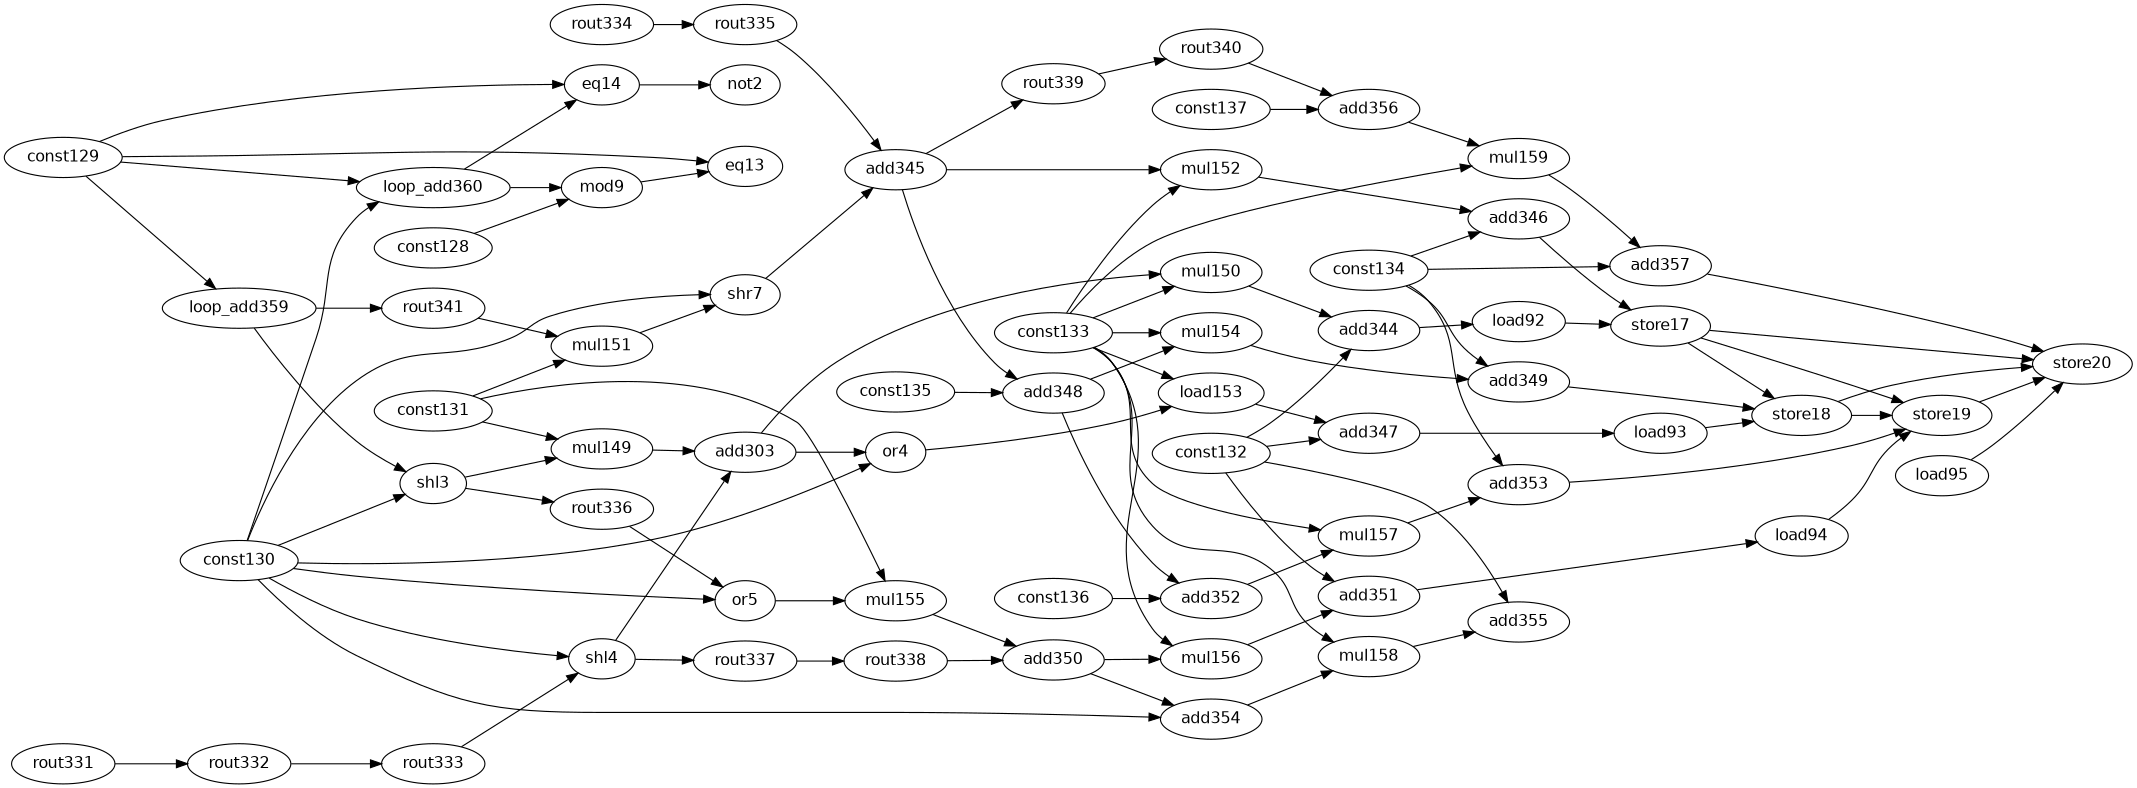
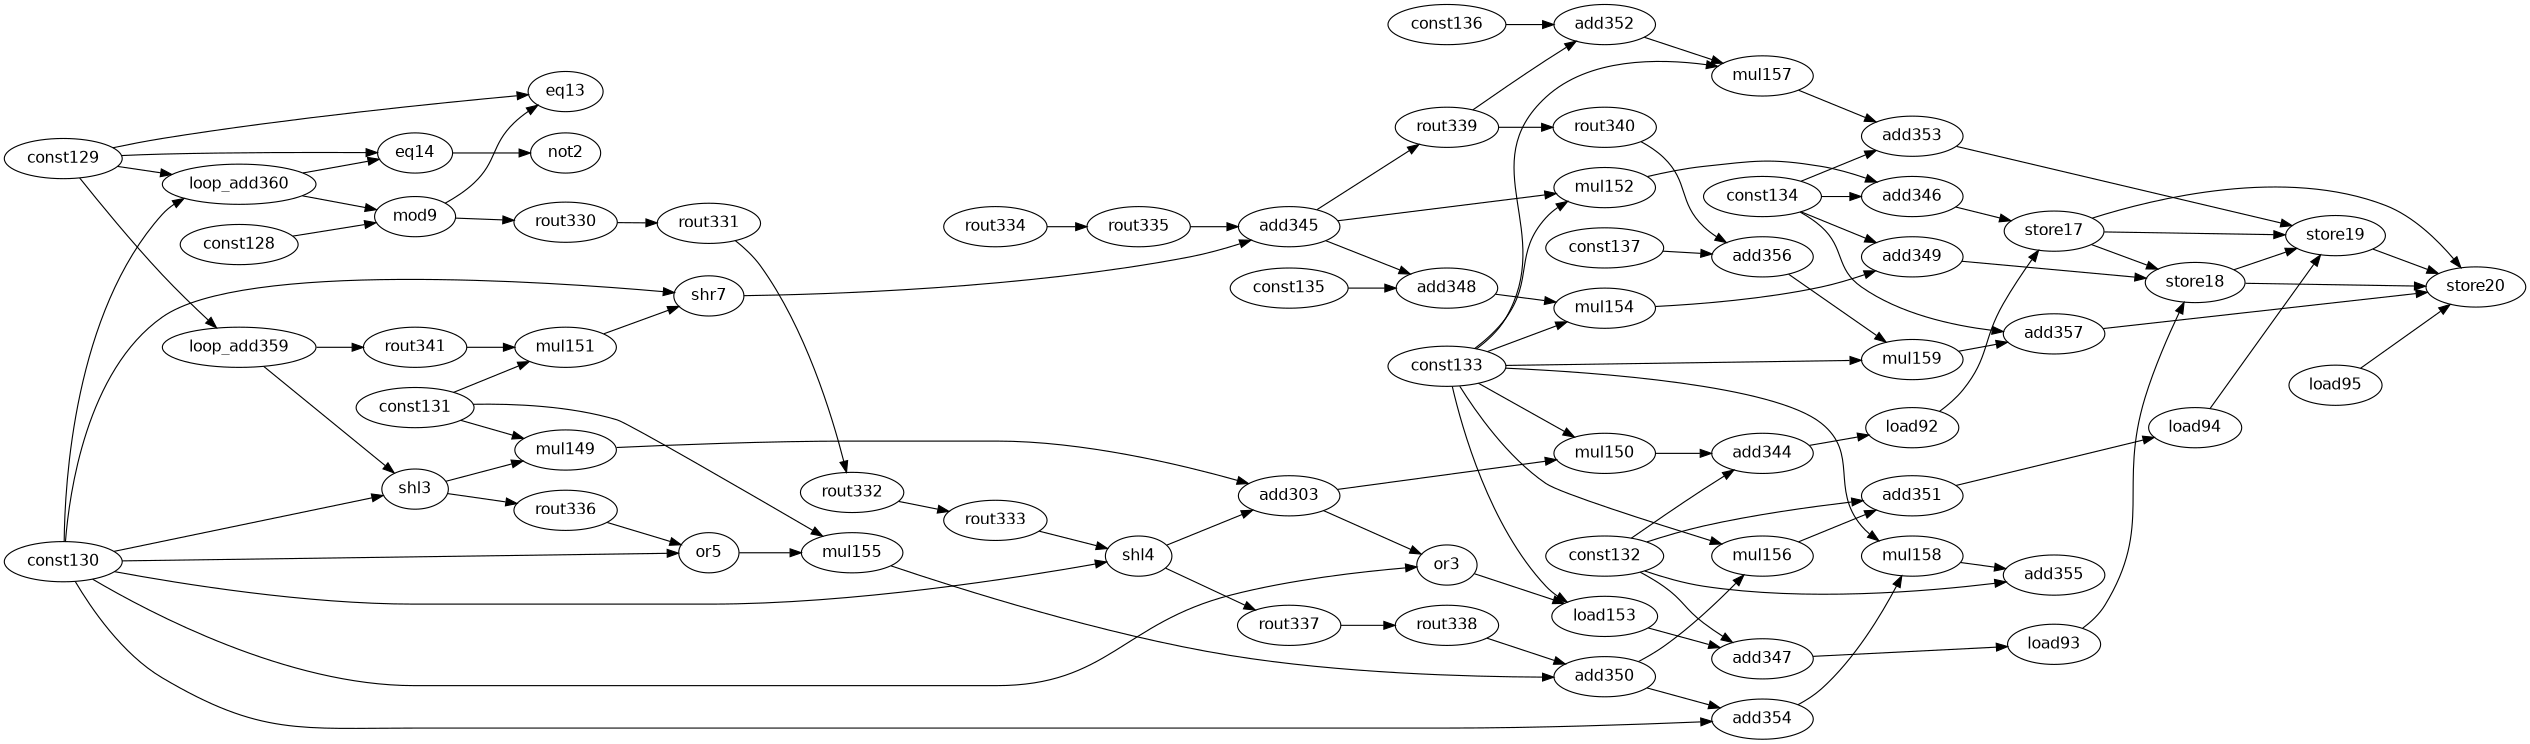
none -> (566, 222)
(896, 452) -> (1447, 565)
(1106, 501) -> (1519, 78)
